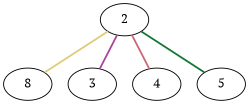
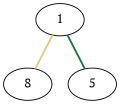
(125, 20) -> (60, 20)
(92, 84) -> none
(157, 84) -> none
